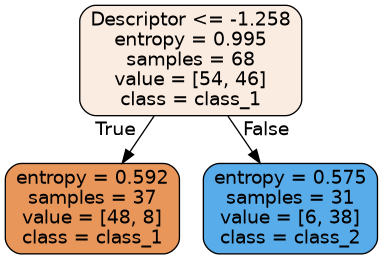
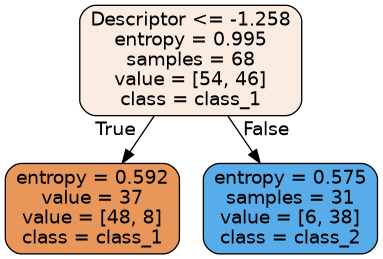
(92, 209) -> (92, 209)
